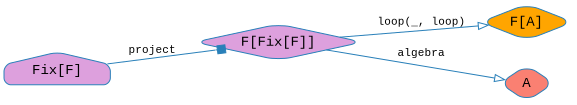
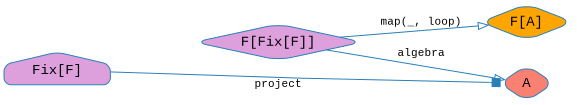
(421, 22) -> (421, 22)
(161, 57) -> (300, 78)
